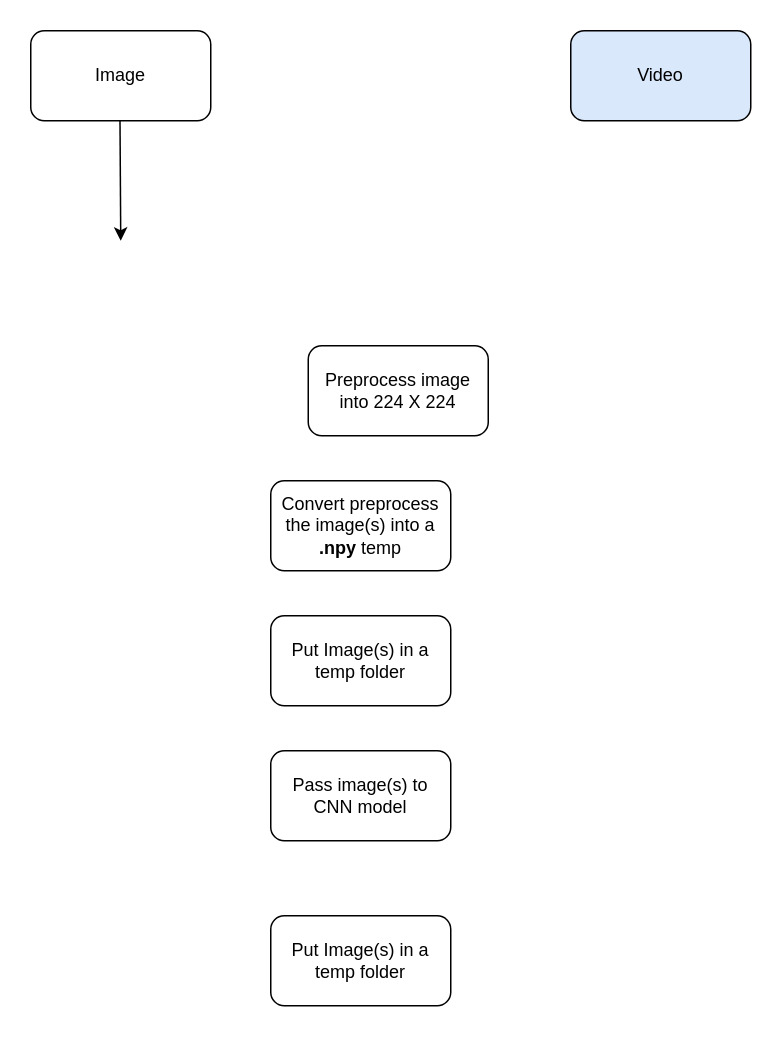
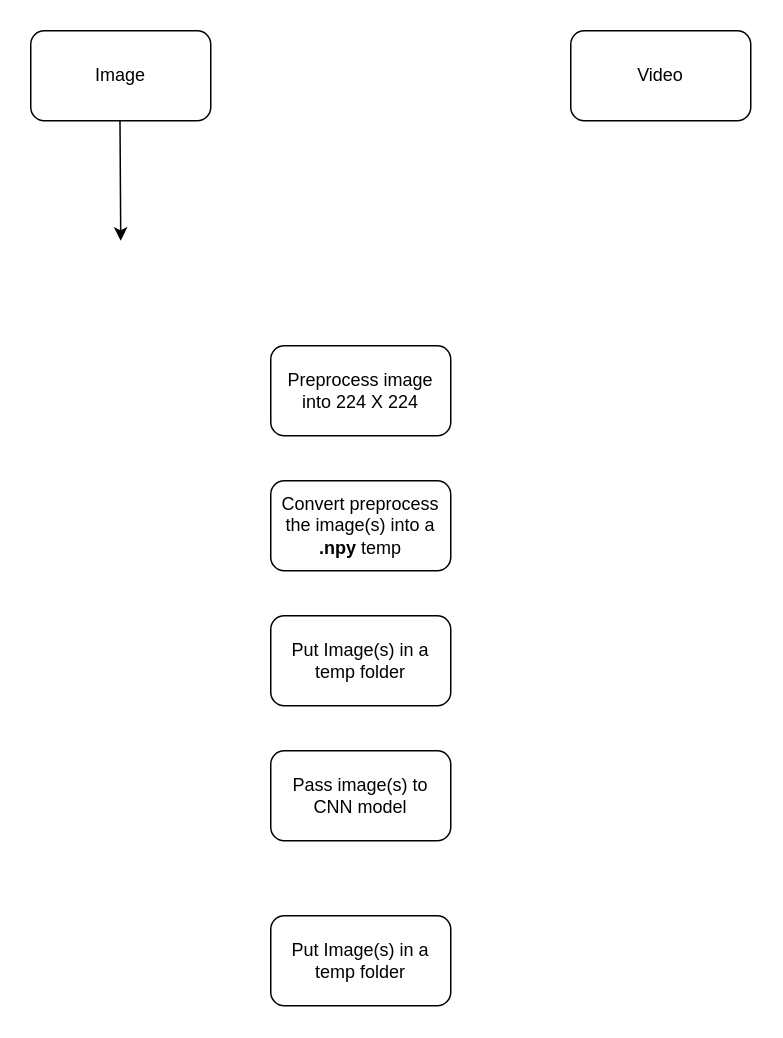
(661, 76) -> (661, 76)
(398, 391) -> (361, 391)
